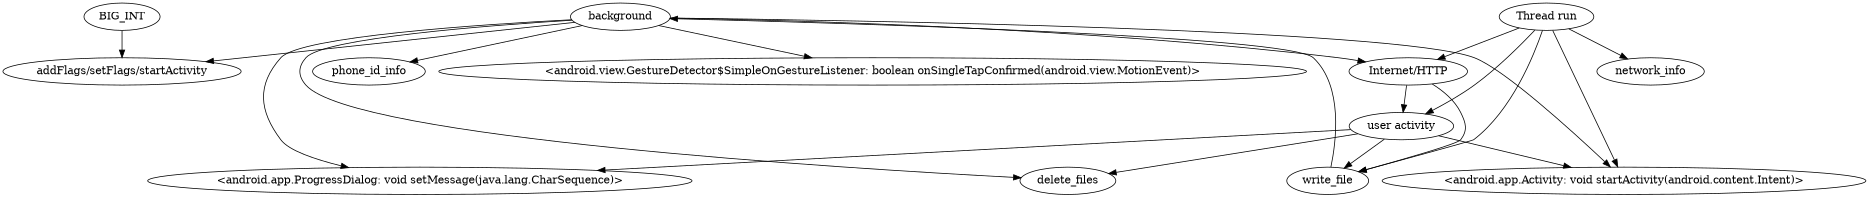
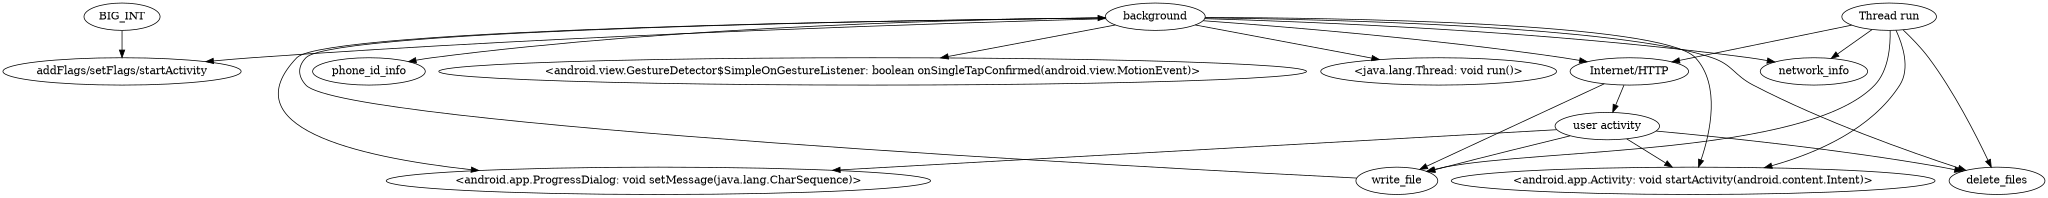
none -> (1487, 32)
none -> (1439, 71)
(1487, 75) -> (1951, 91)
